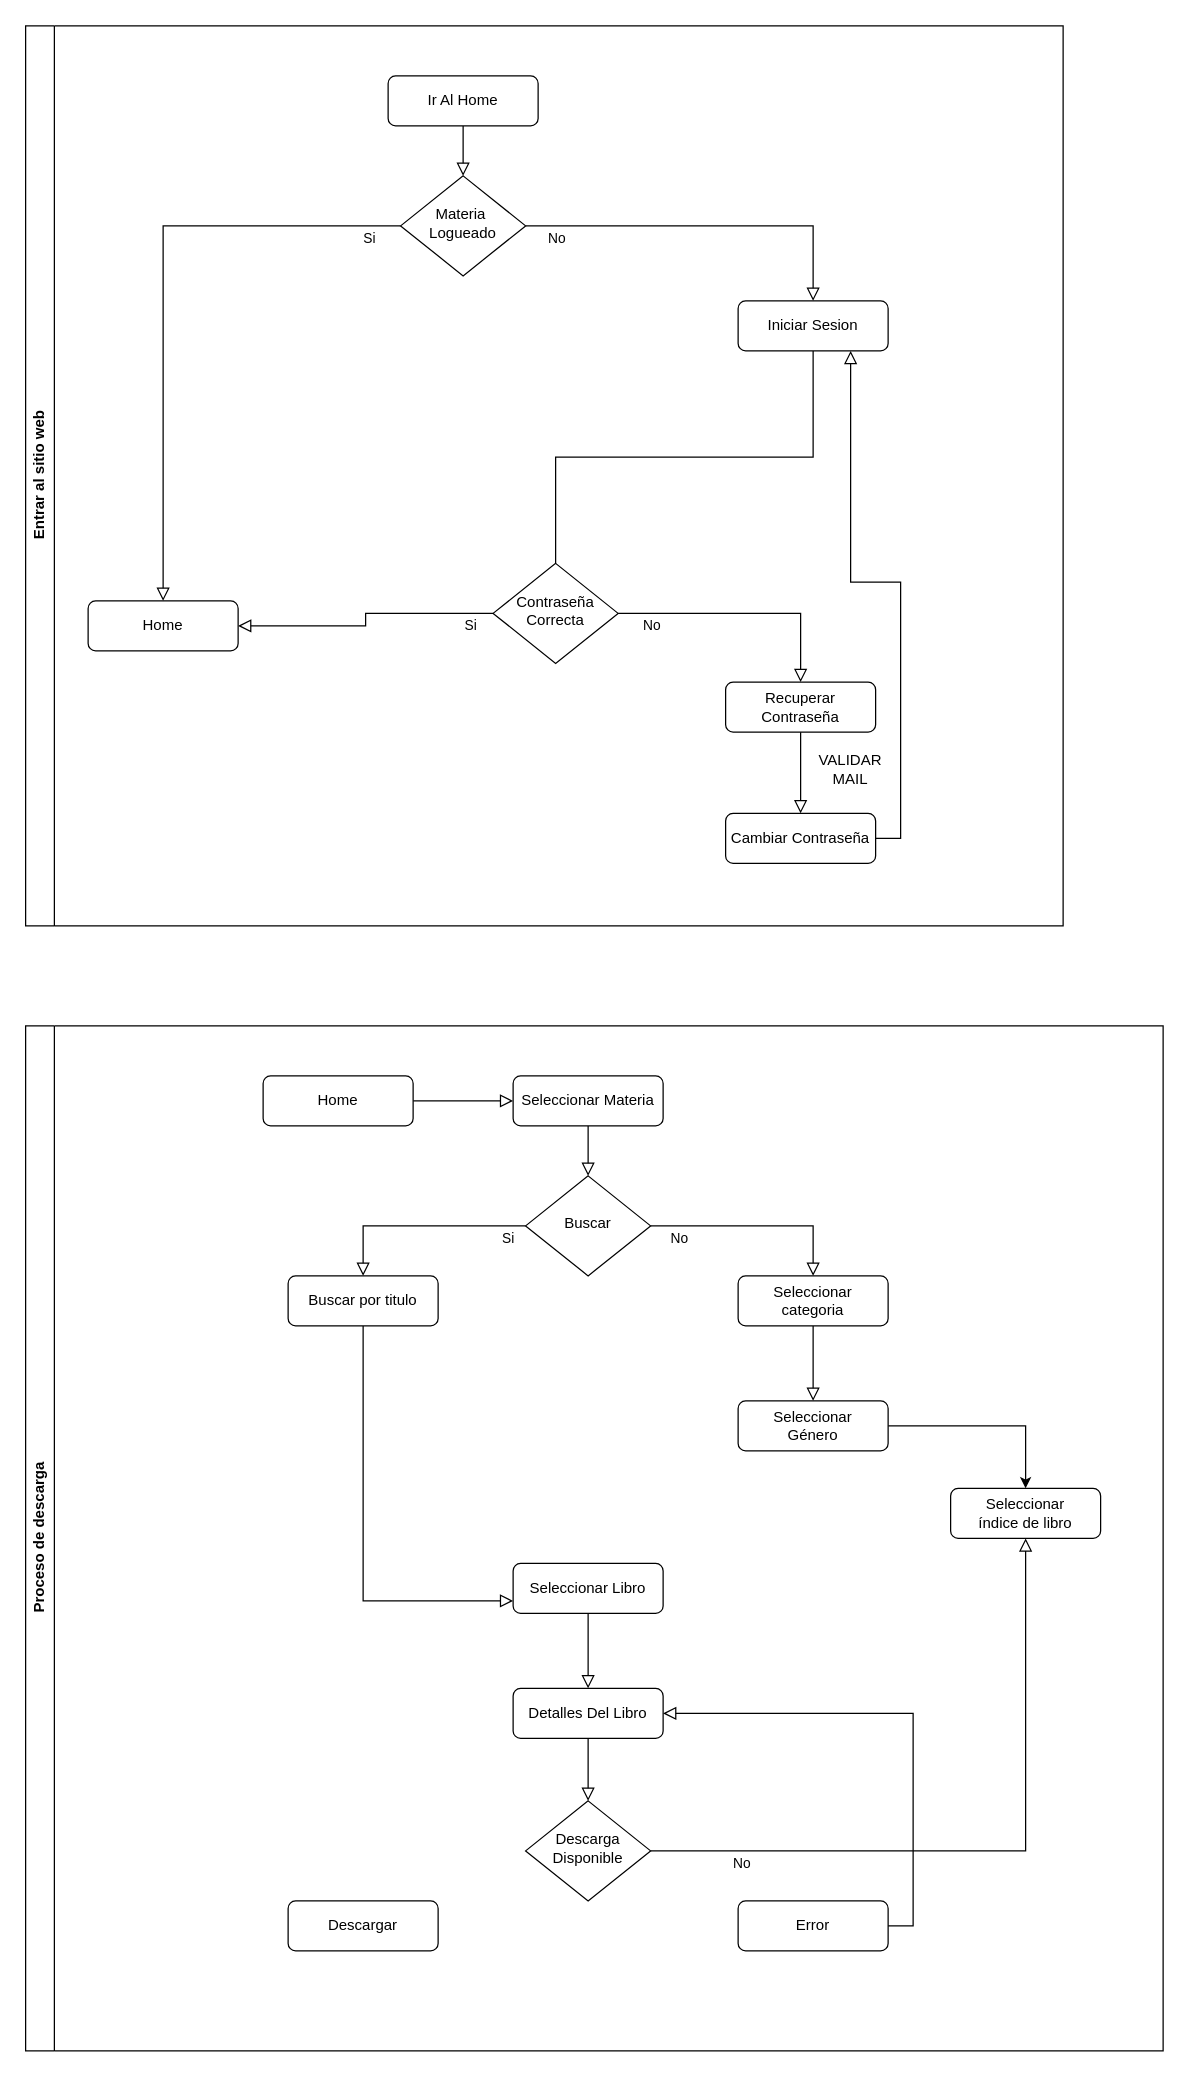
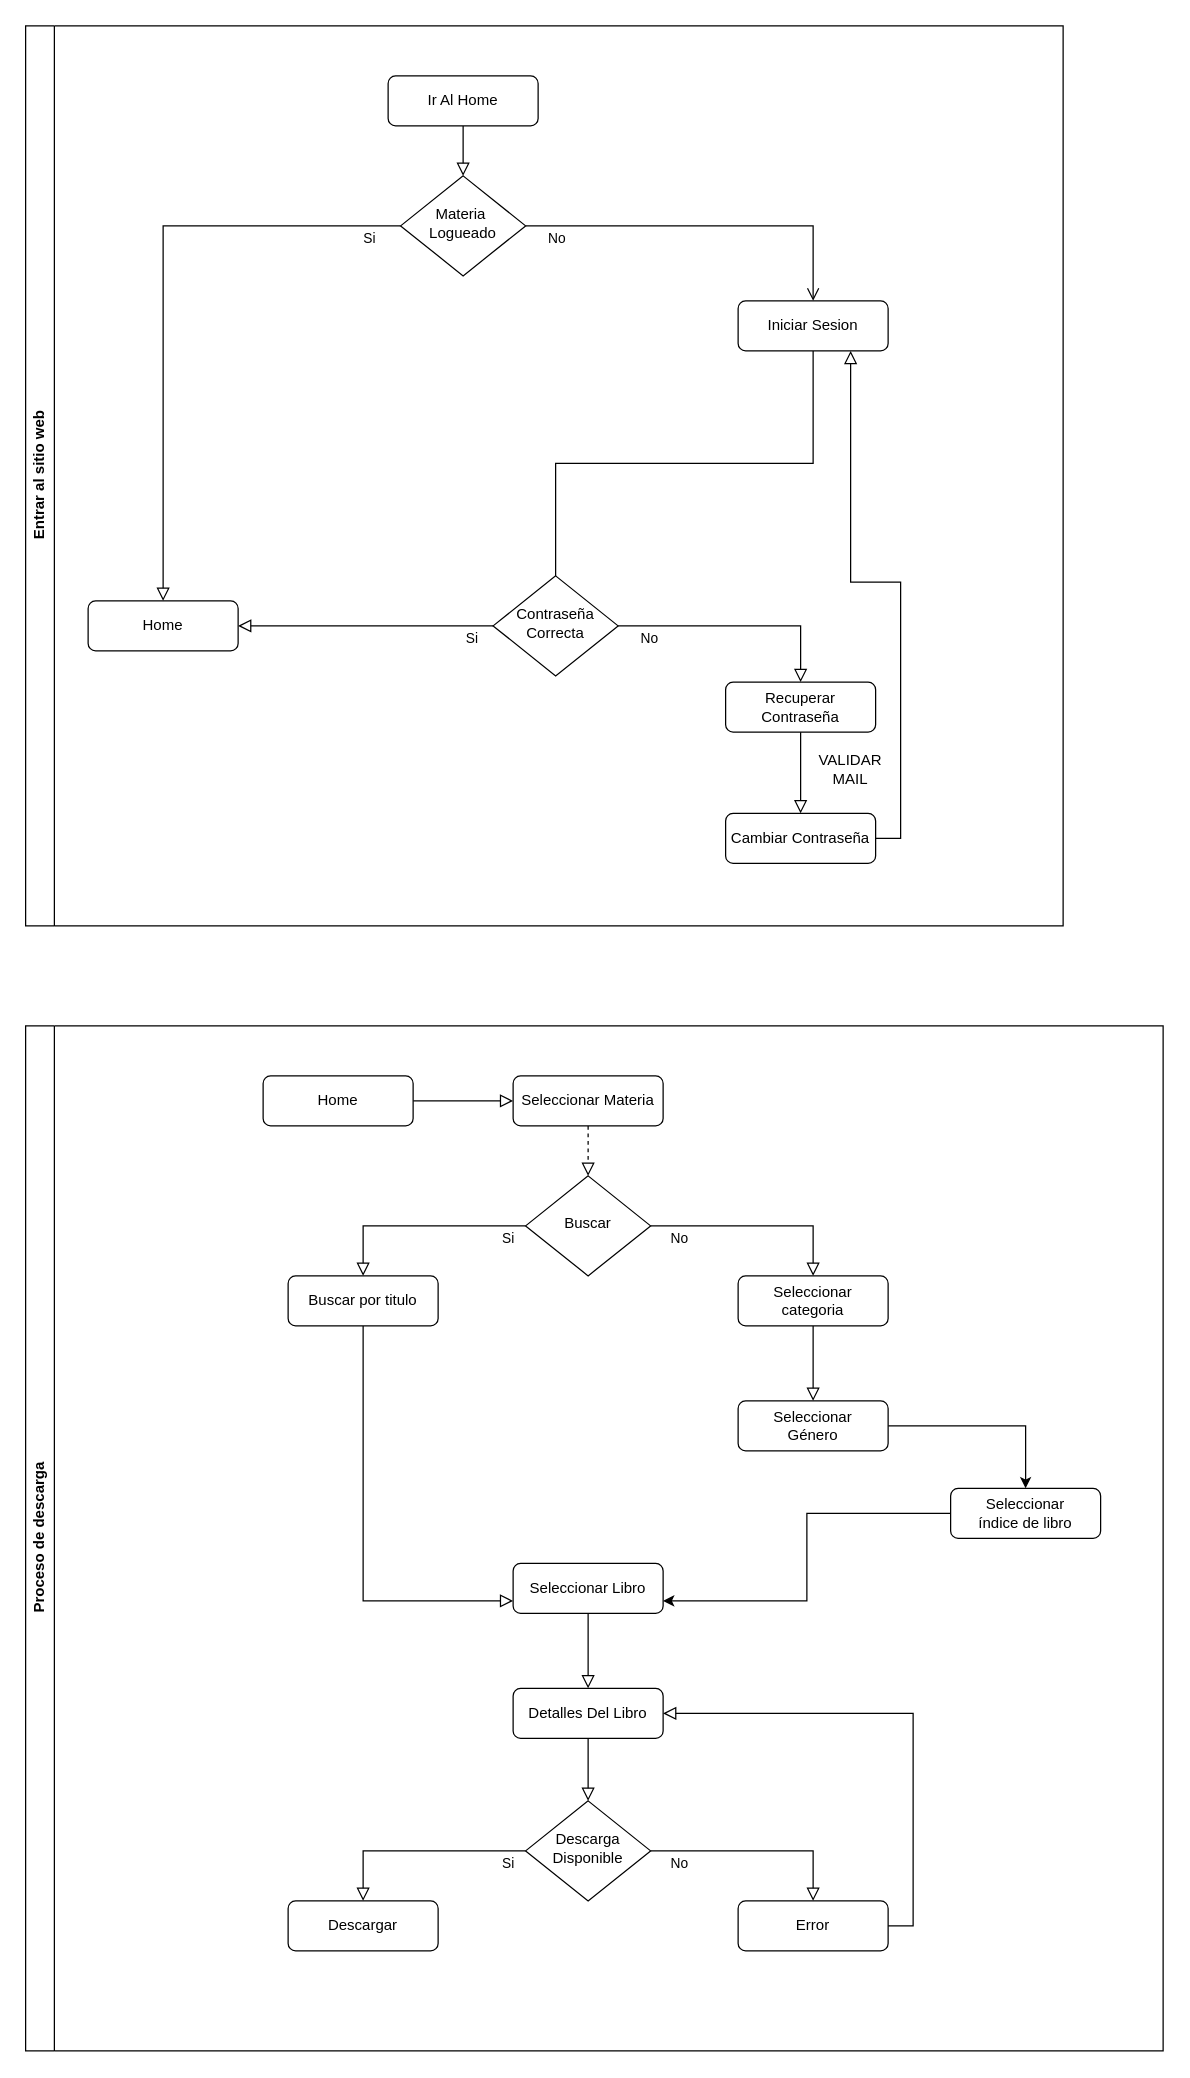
(813, 286) -> (813, 291)
(556, 613) -> (556, 626)
(588, 1145) -> (588, 1145)
none -> (807, 1552)
(1026, 1810) -> (813, 1868)
none -> (426, 1851)
